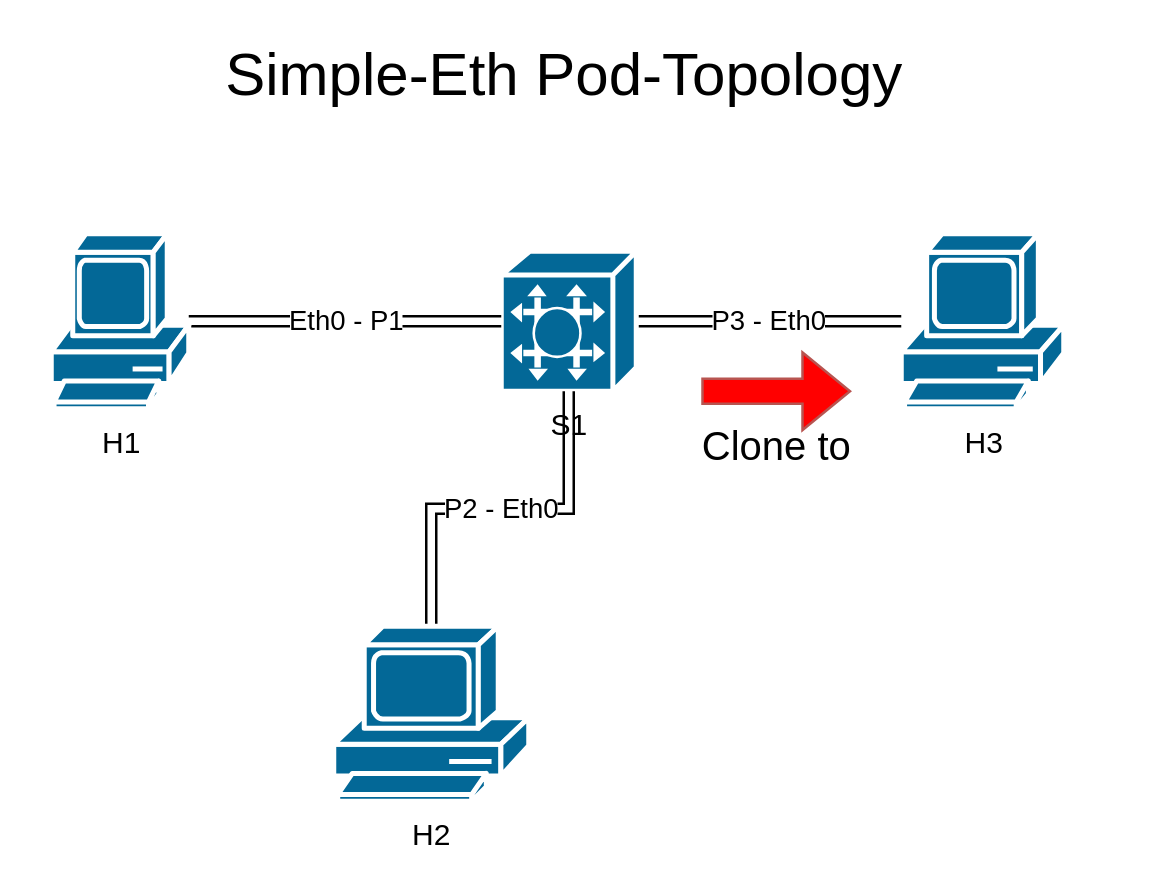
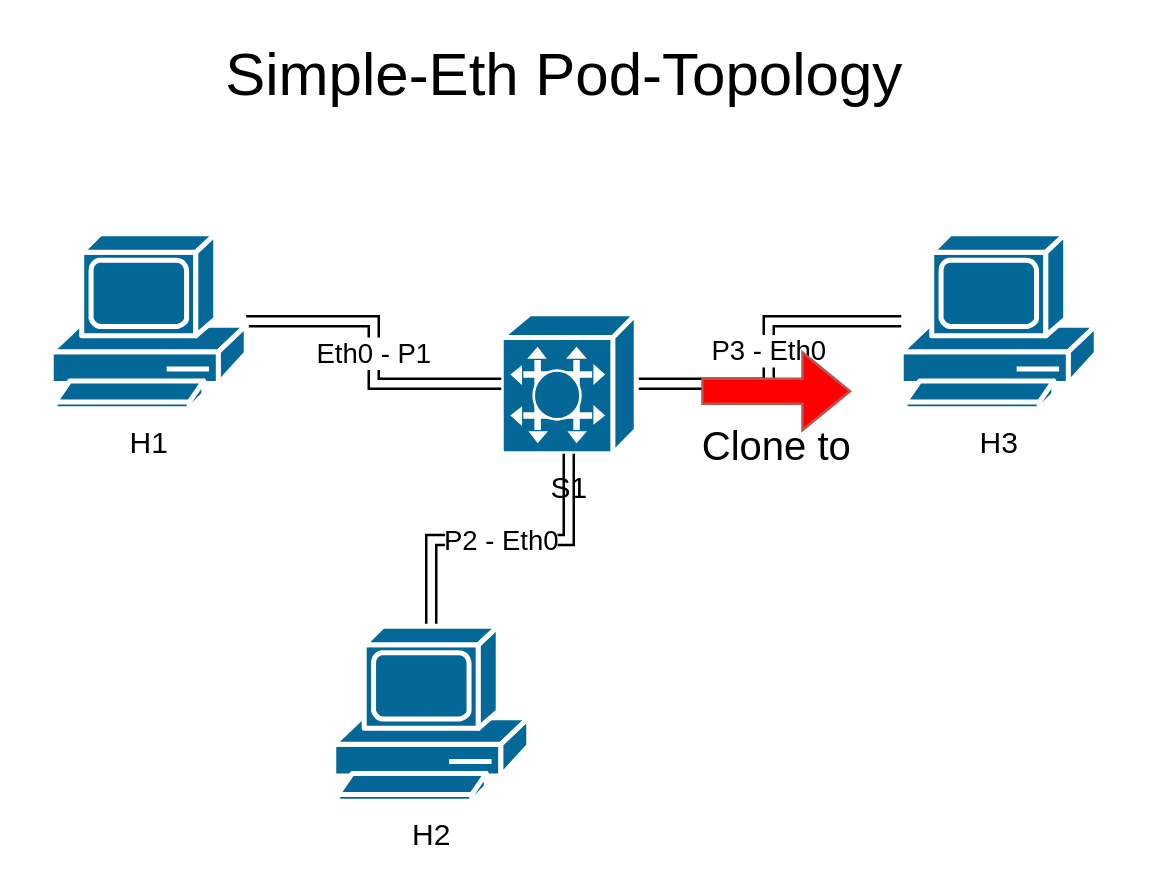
(120, 321) -> (149, 321)
(569, 321) -> (569, 384)
(983, 321) -> (999, 321)
